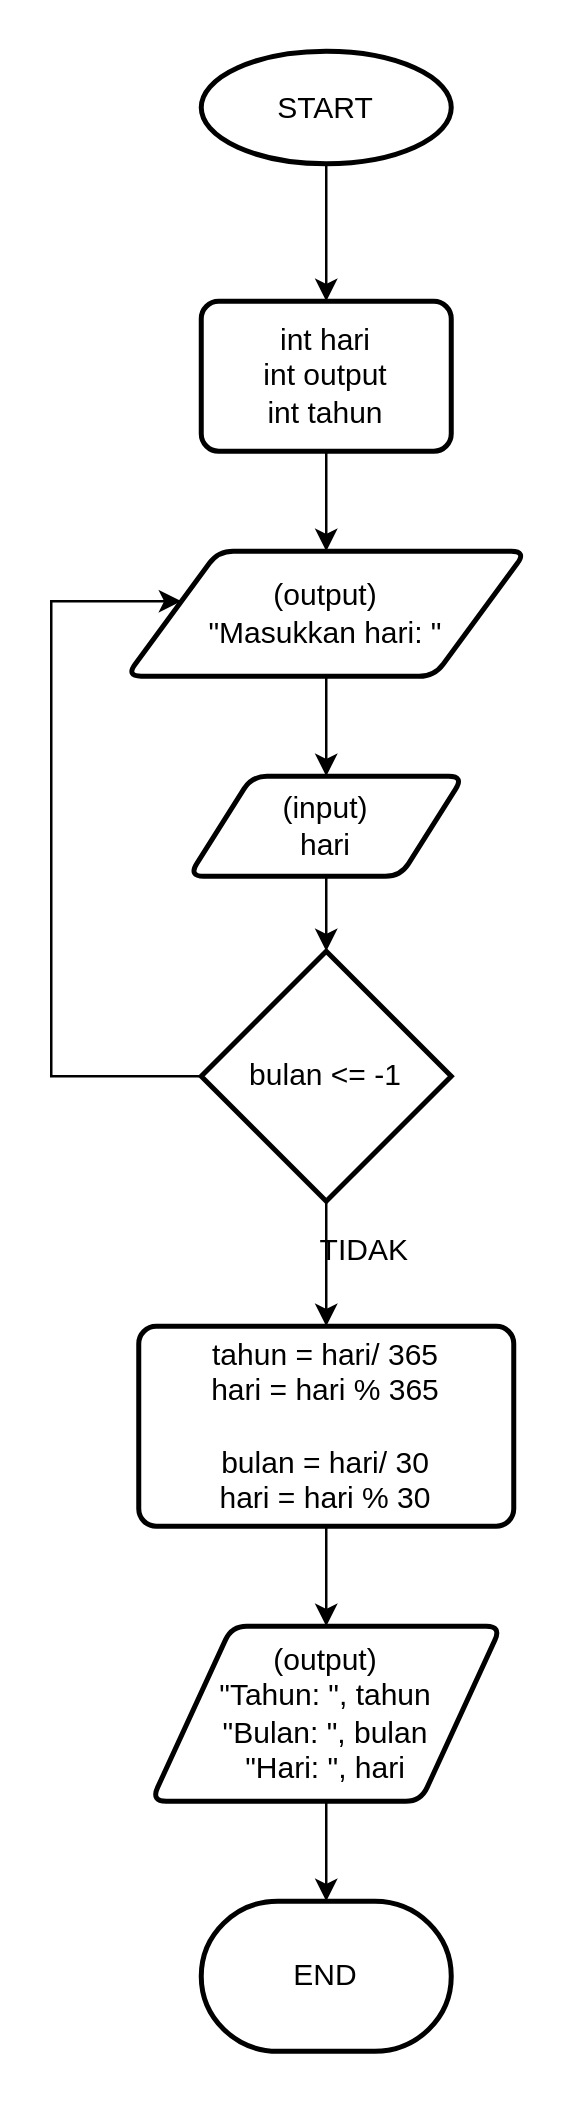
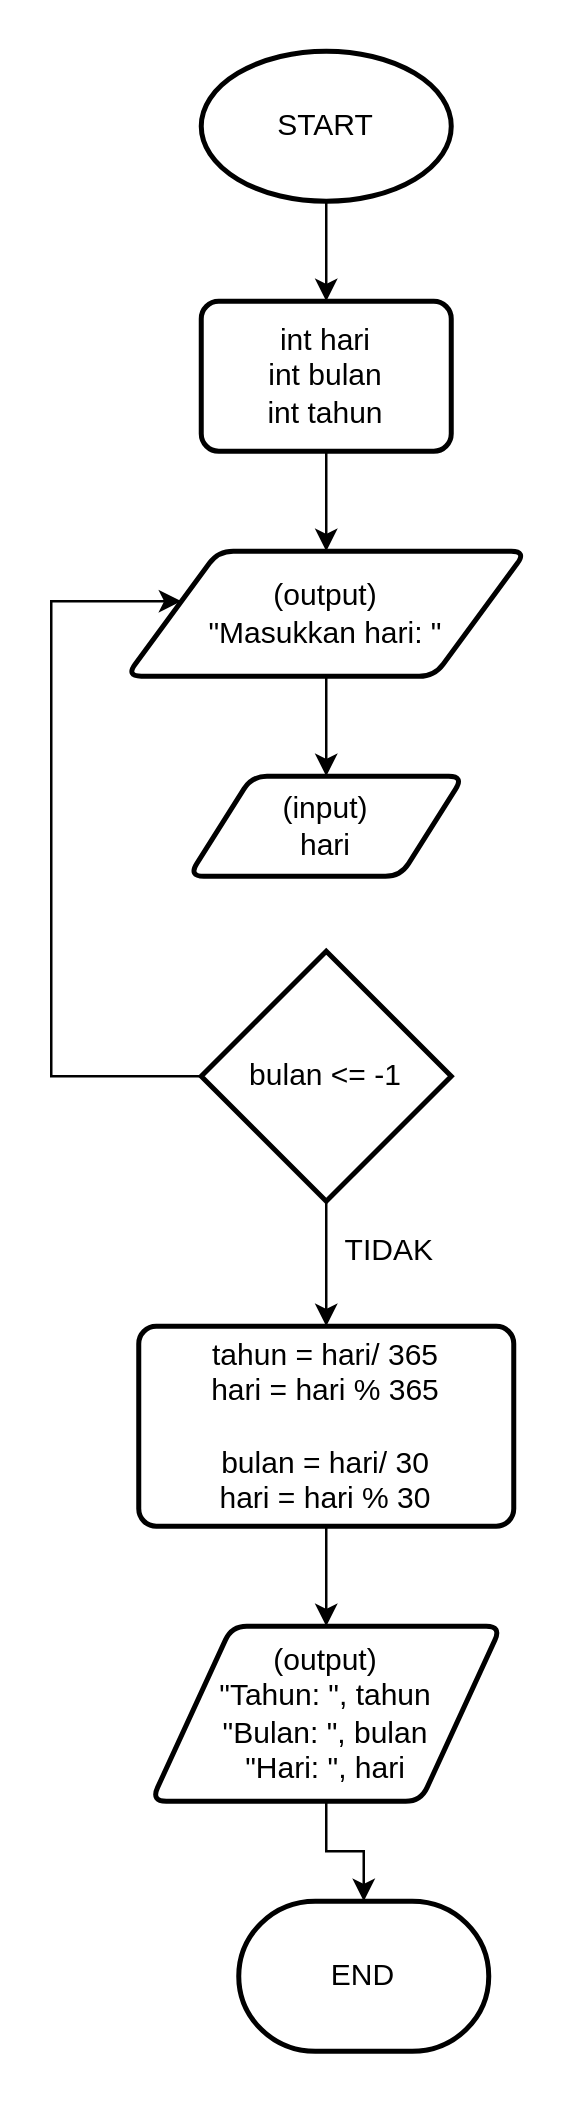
(326, 108) -> (326, 126)
(326, 376) -> (326, 376)
(326, 921) -> none
(364, 1251) -> (389, 1251)
(326, 1976) -> (364, 1976)
